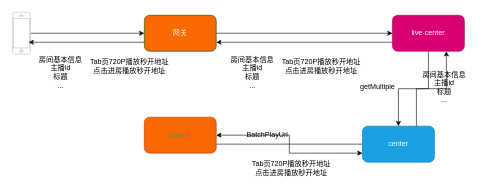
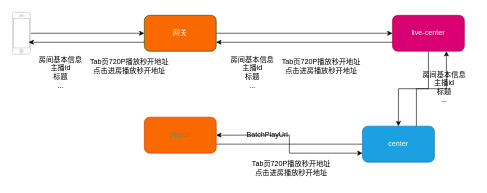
(378, 87) -> none
